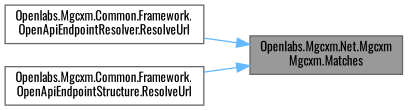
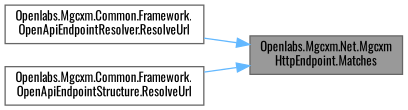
(326, 55) -> (326, 55)
